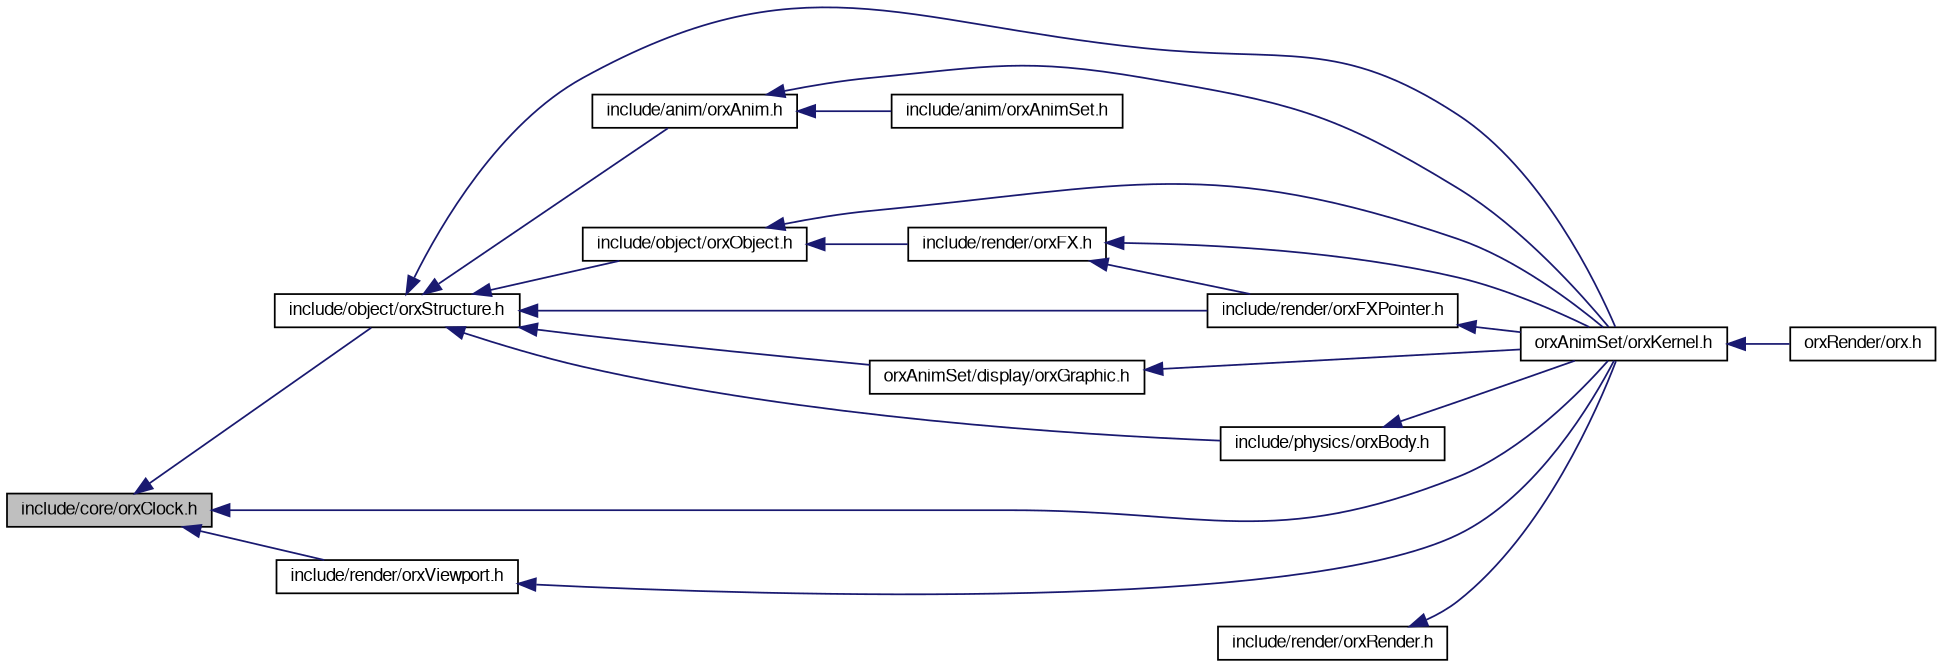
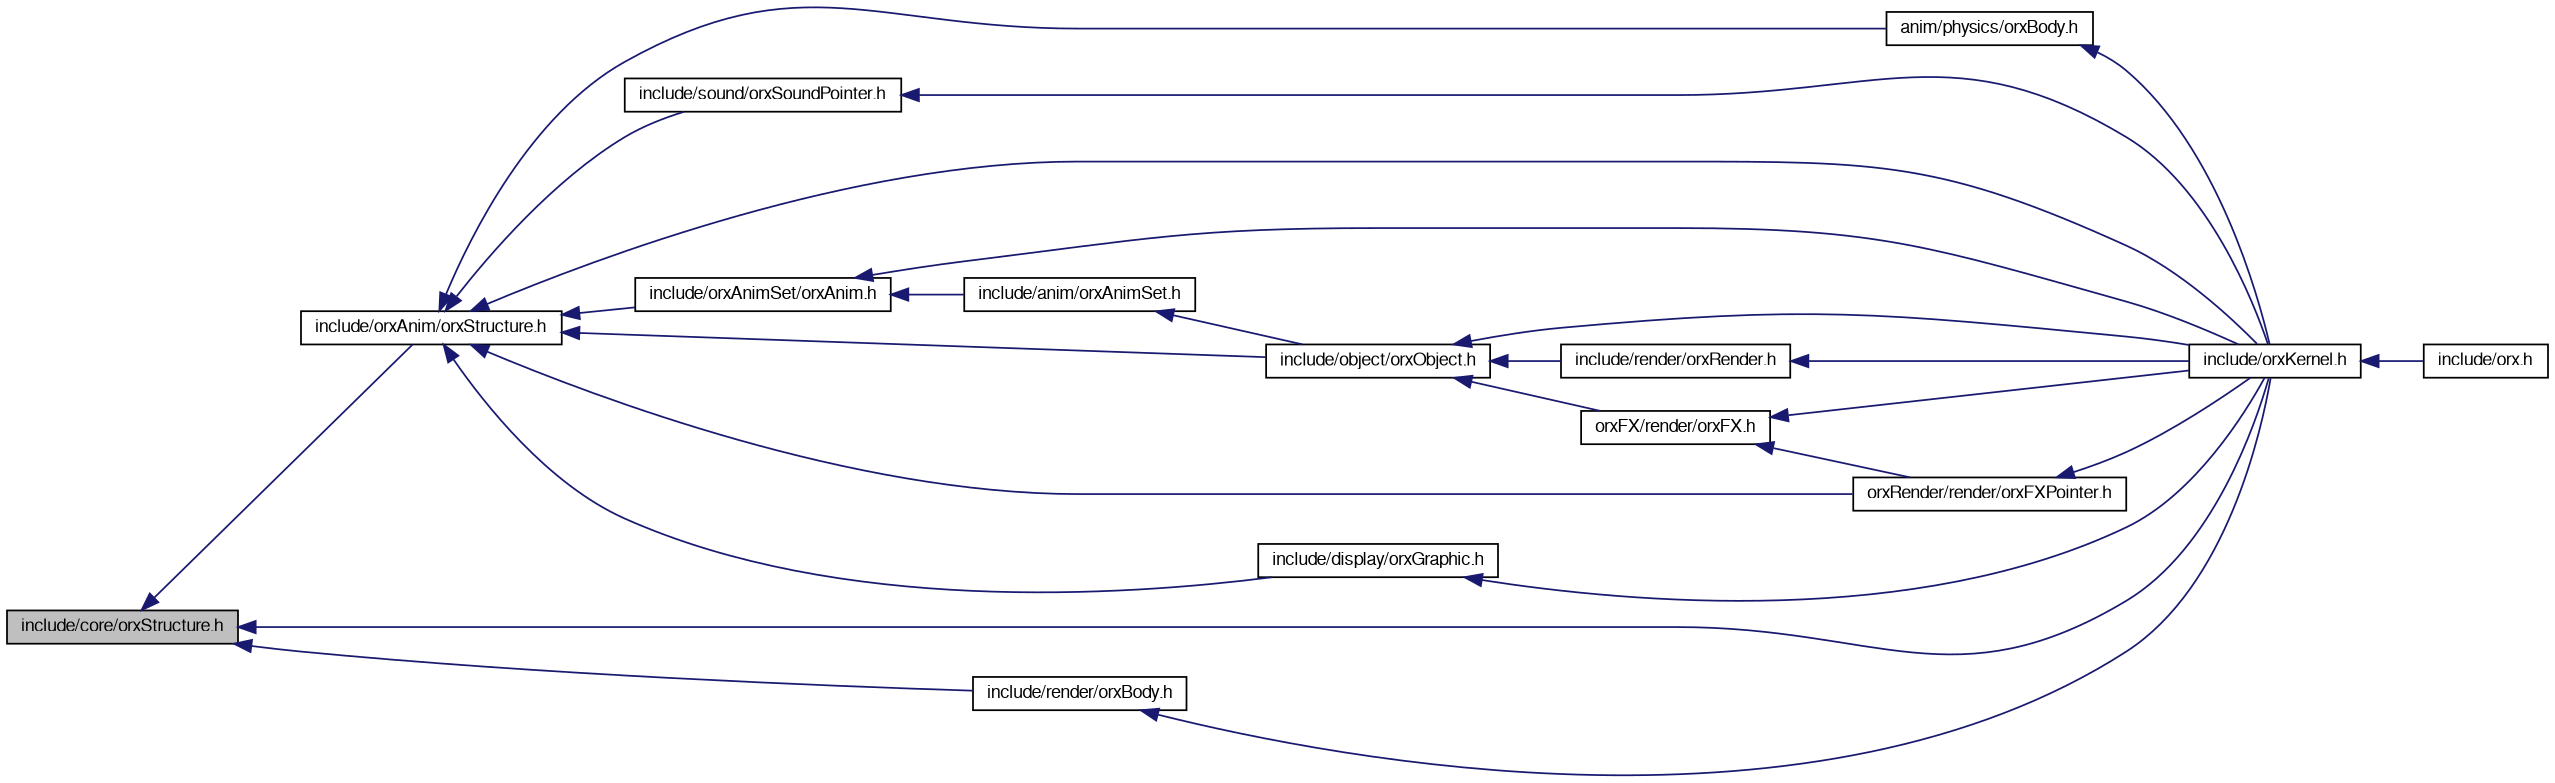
none -> (763, 95)
(695, 111) -> (763, 295)
(1007, 244) -> (1676, 428)
(397, 311) -> (431, 328)
(1333, 311) -> (1990, 494)
none -> (1238, 330)
(1624, 344) -> (2275, 361)
(1863, 344) -> (2486, 361)
none -> (1534, 361)
(1007, 377) -> (1378, 561)
(1333, 444) -> (1990, 29)
(109, 510) -> (122, 627)
(397, 577) -> (1080, 694)
